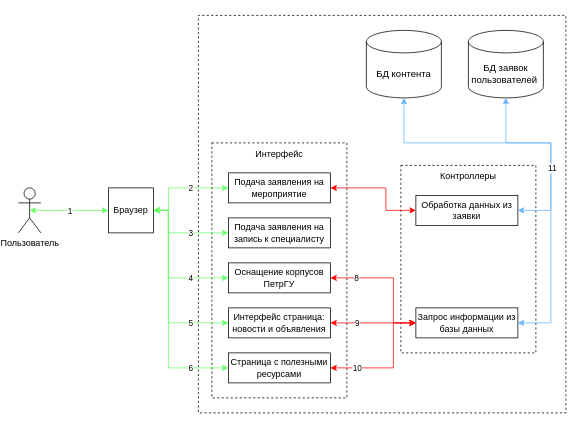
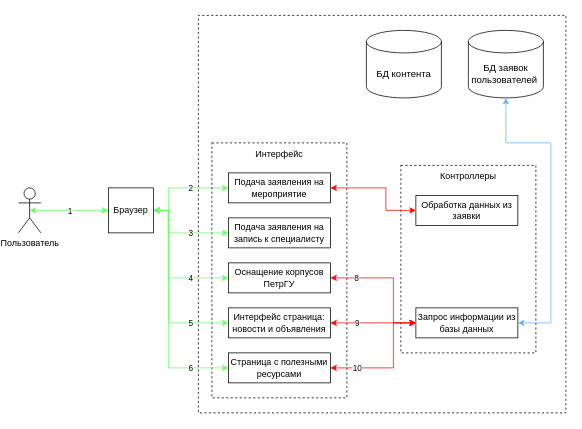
(535, 210) -> none
